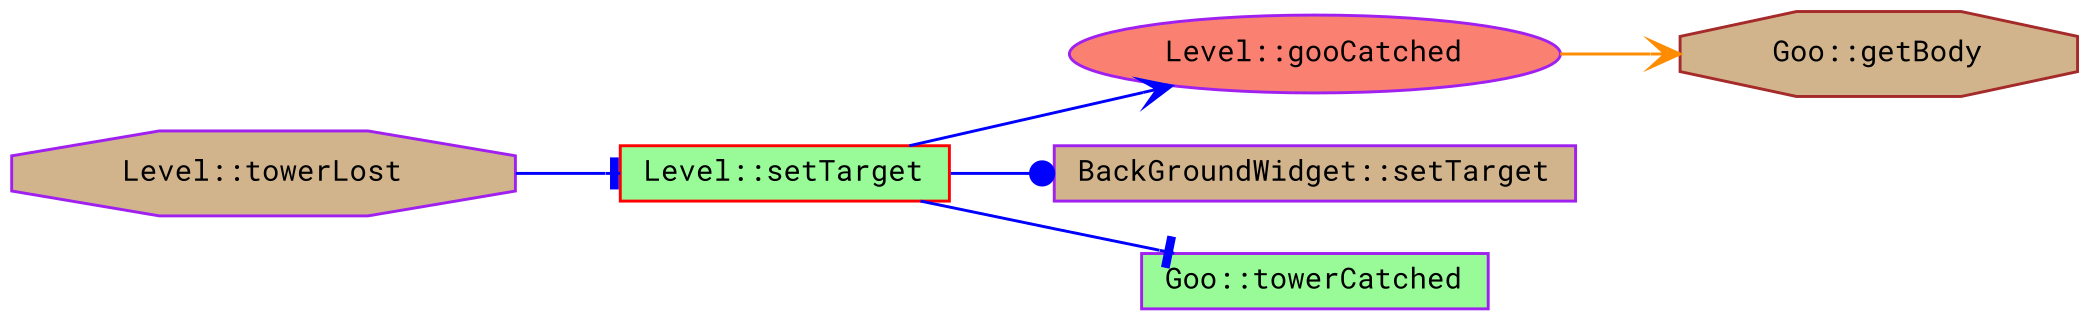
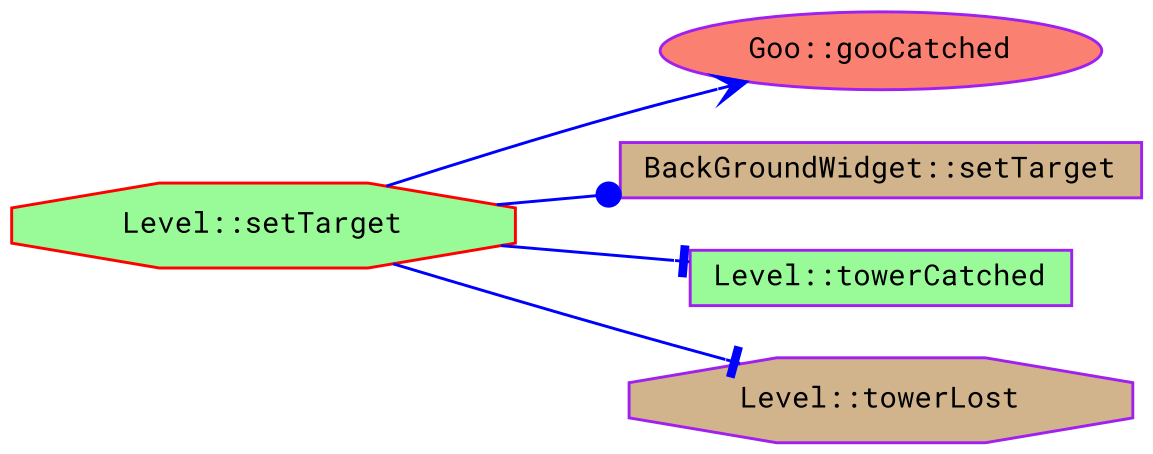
(1315, 54) -> (881, 51)
(1879, 54) -> none
(561, 173) -> (559, 313)
(785, 173) -> (264, 226)
(1315, 281) -> (881, 278)
